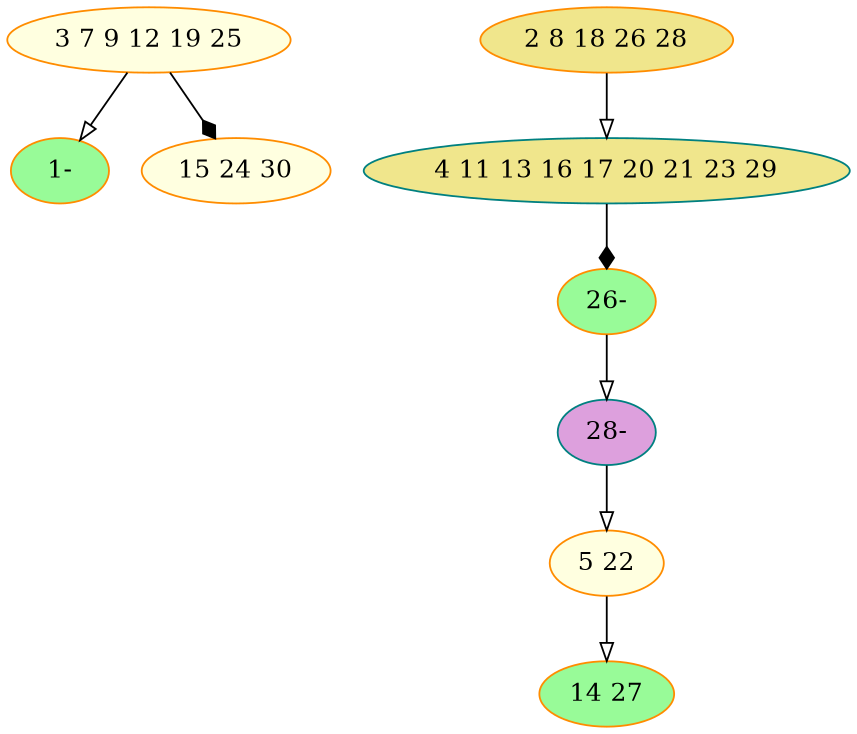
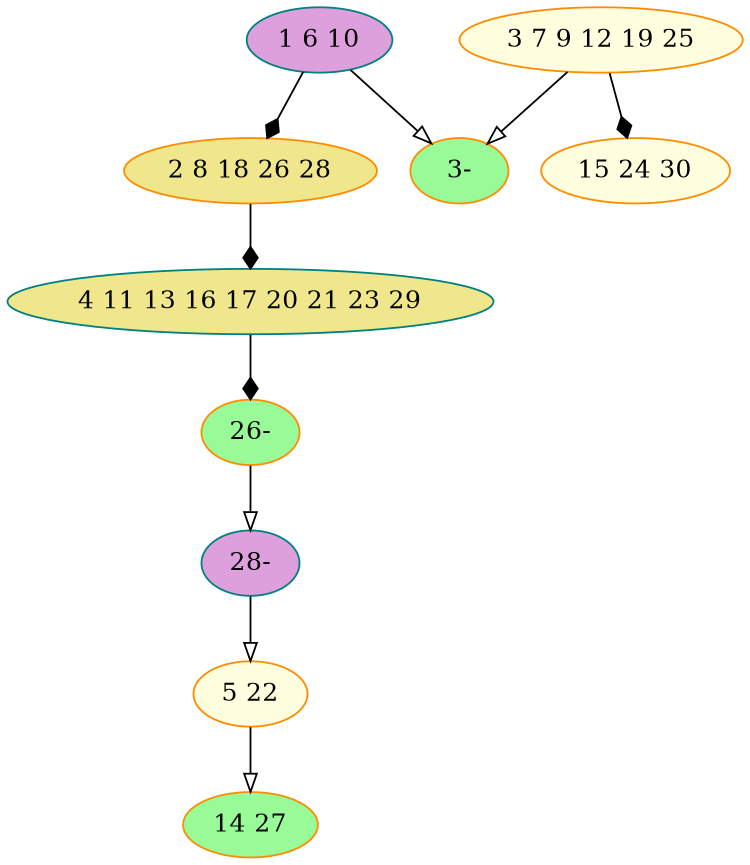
none -> (320, 40)
(607, 96) -> (251, 225)
(60, 171) -> (459, 171)
